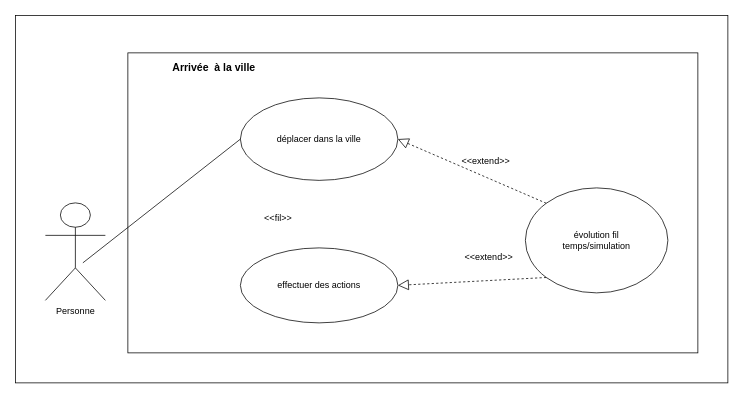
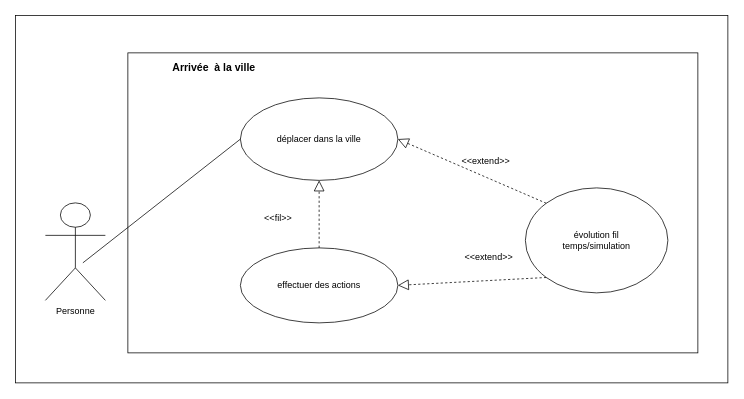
none -> (319, 219)
